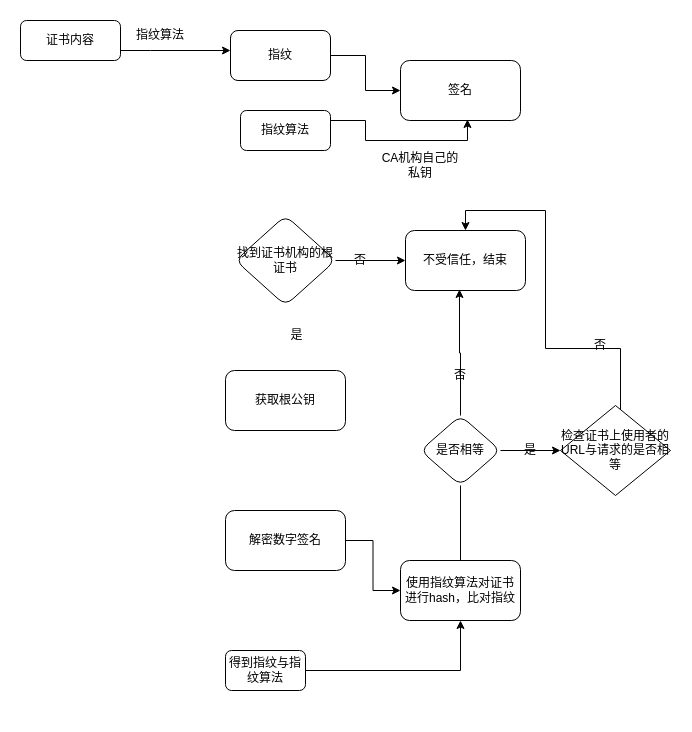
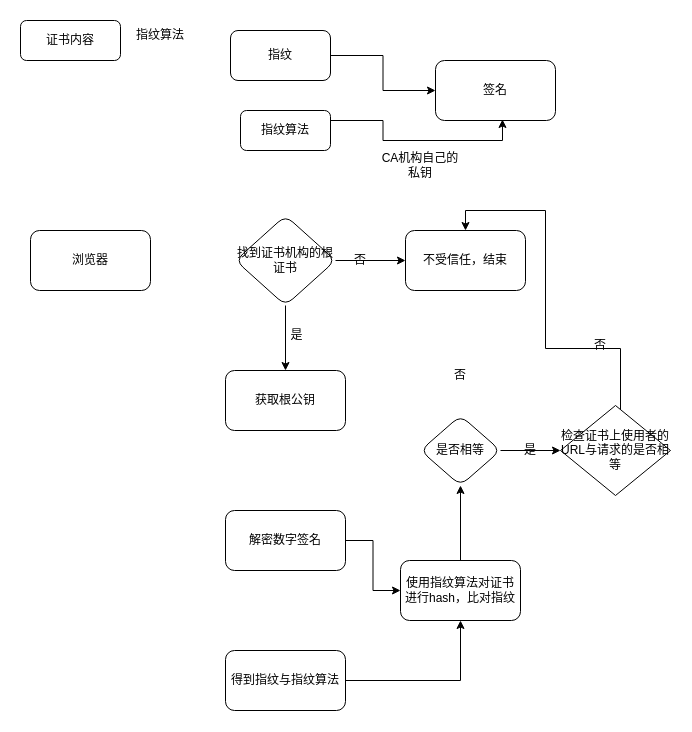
(172, 51) -> none
(461, 91) -> (496, 91)
none -> (91, 261)
none -> (286, 335)
(461, 355) -> none
(461, 491) -> (461, 493)
(266, 671) -> (286, 681)
